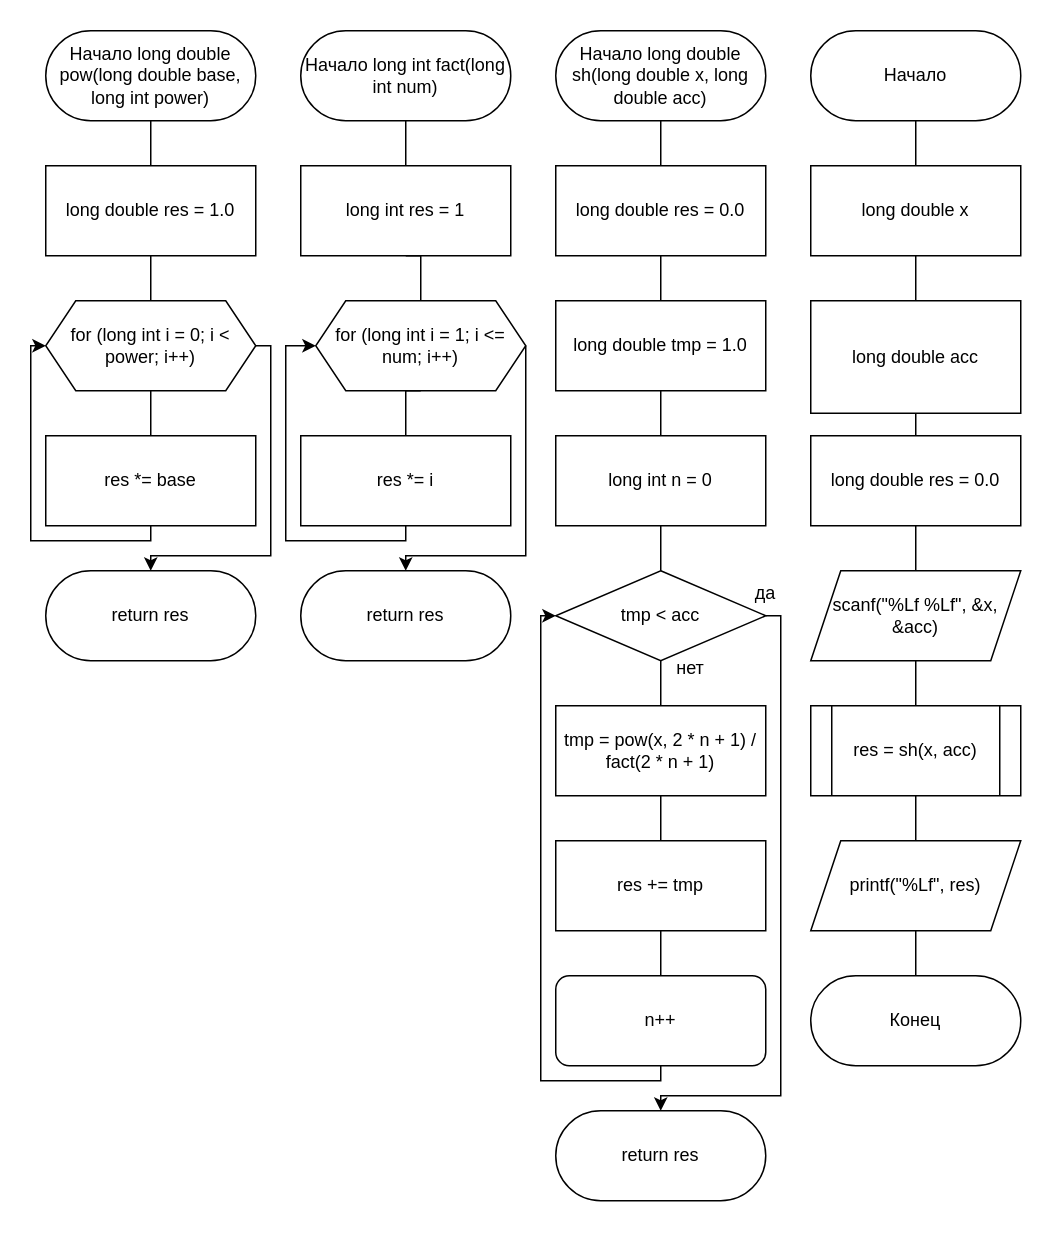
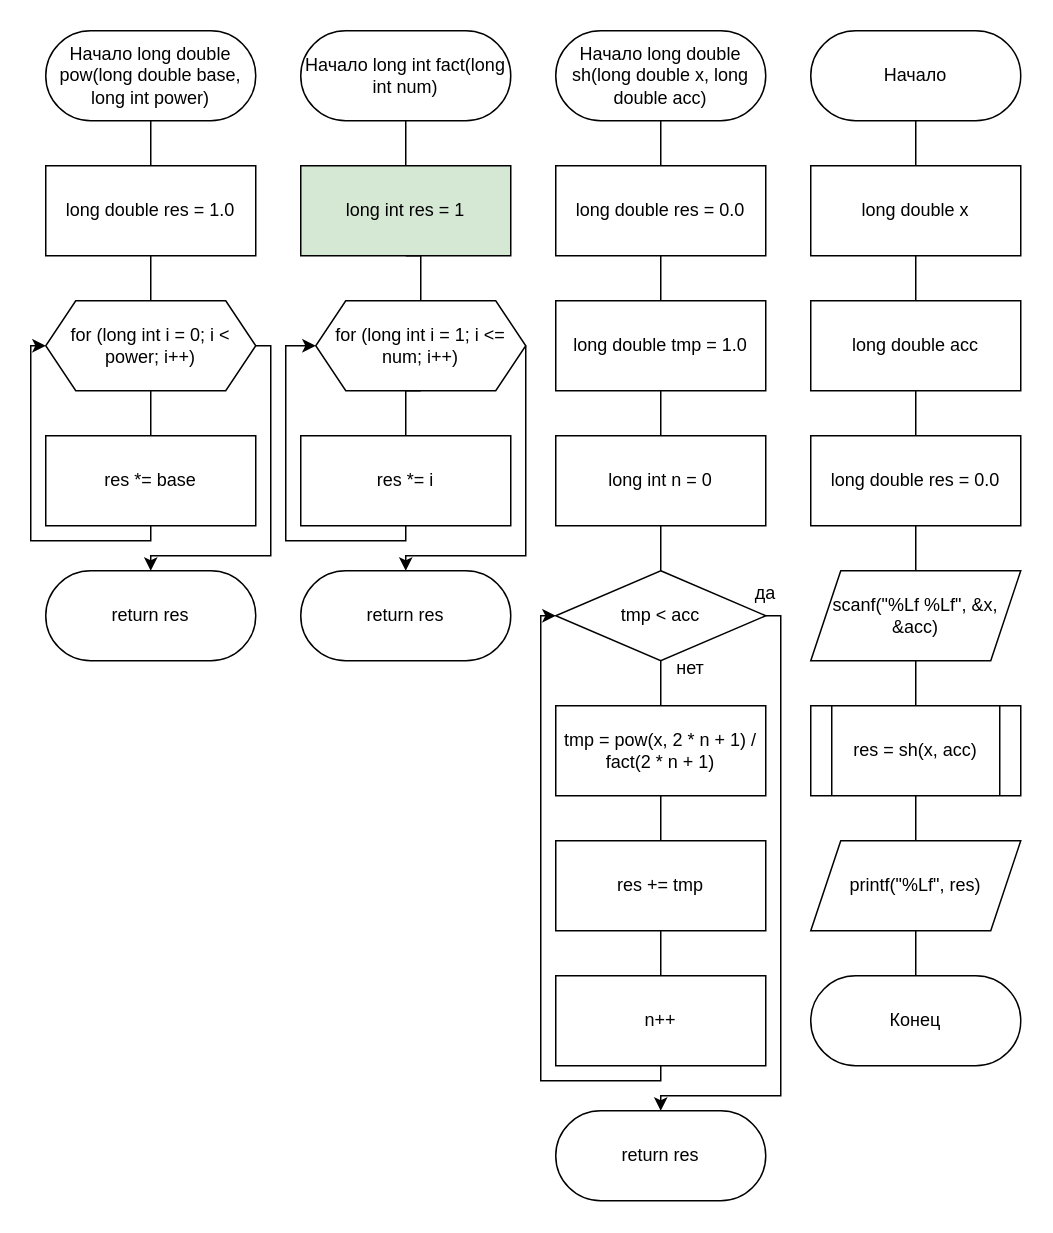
(406, 211) -> (406, 211)
(916, 357) -> (916, 346)
(661, 1021) -> (661, 1021)
